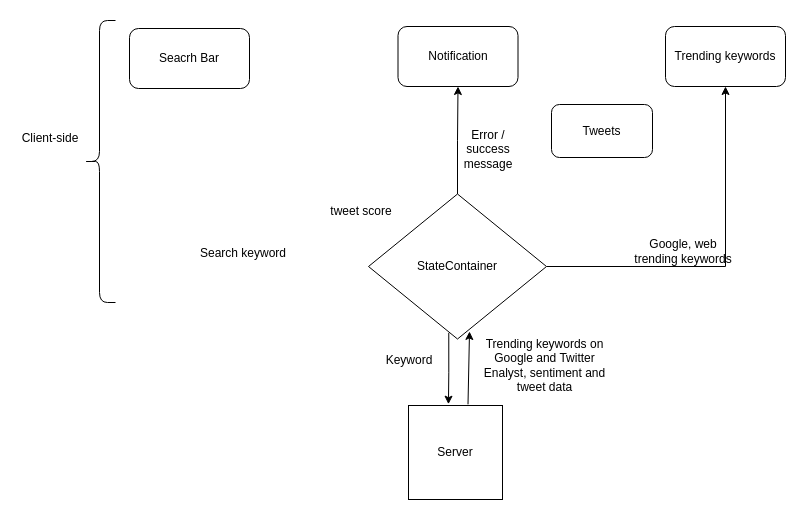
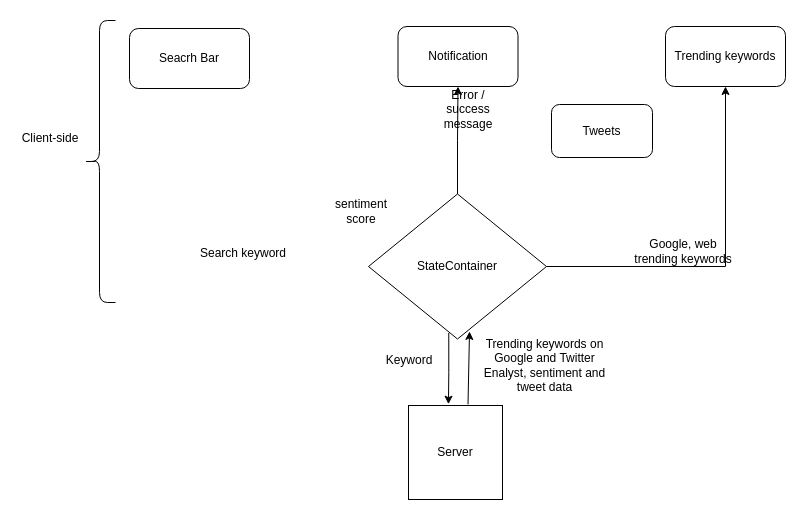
(488, 150) -> (468, 110)
(362, 212) -> (362, 212)
